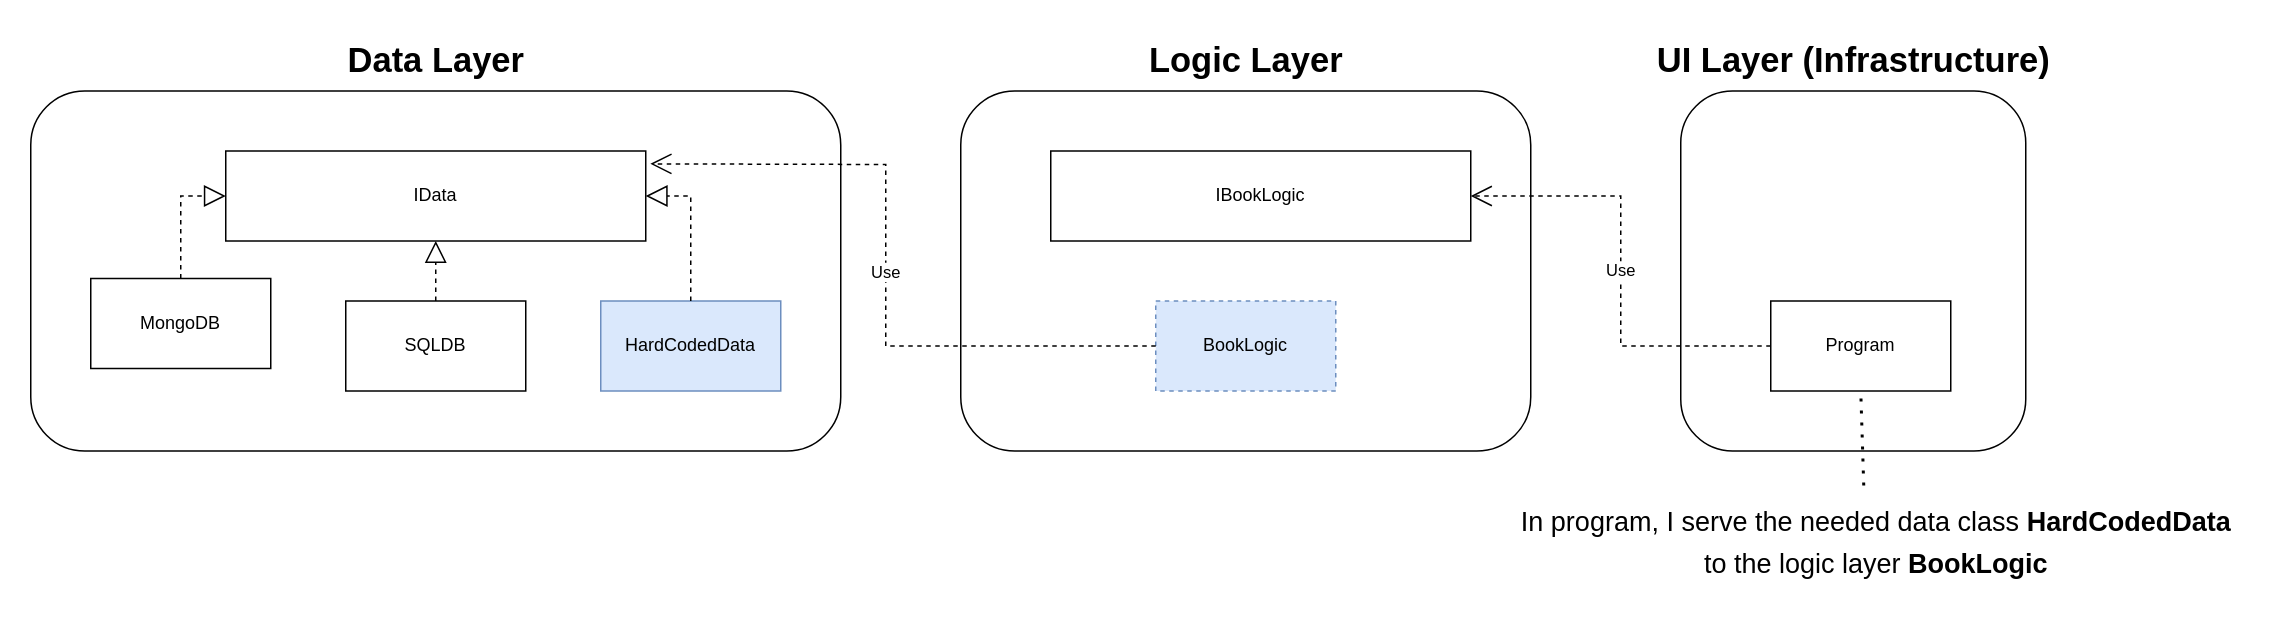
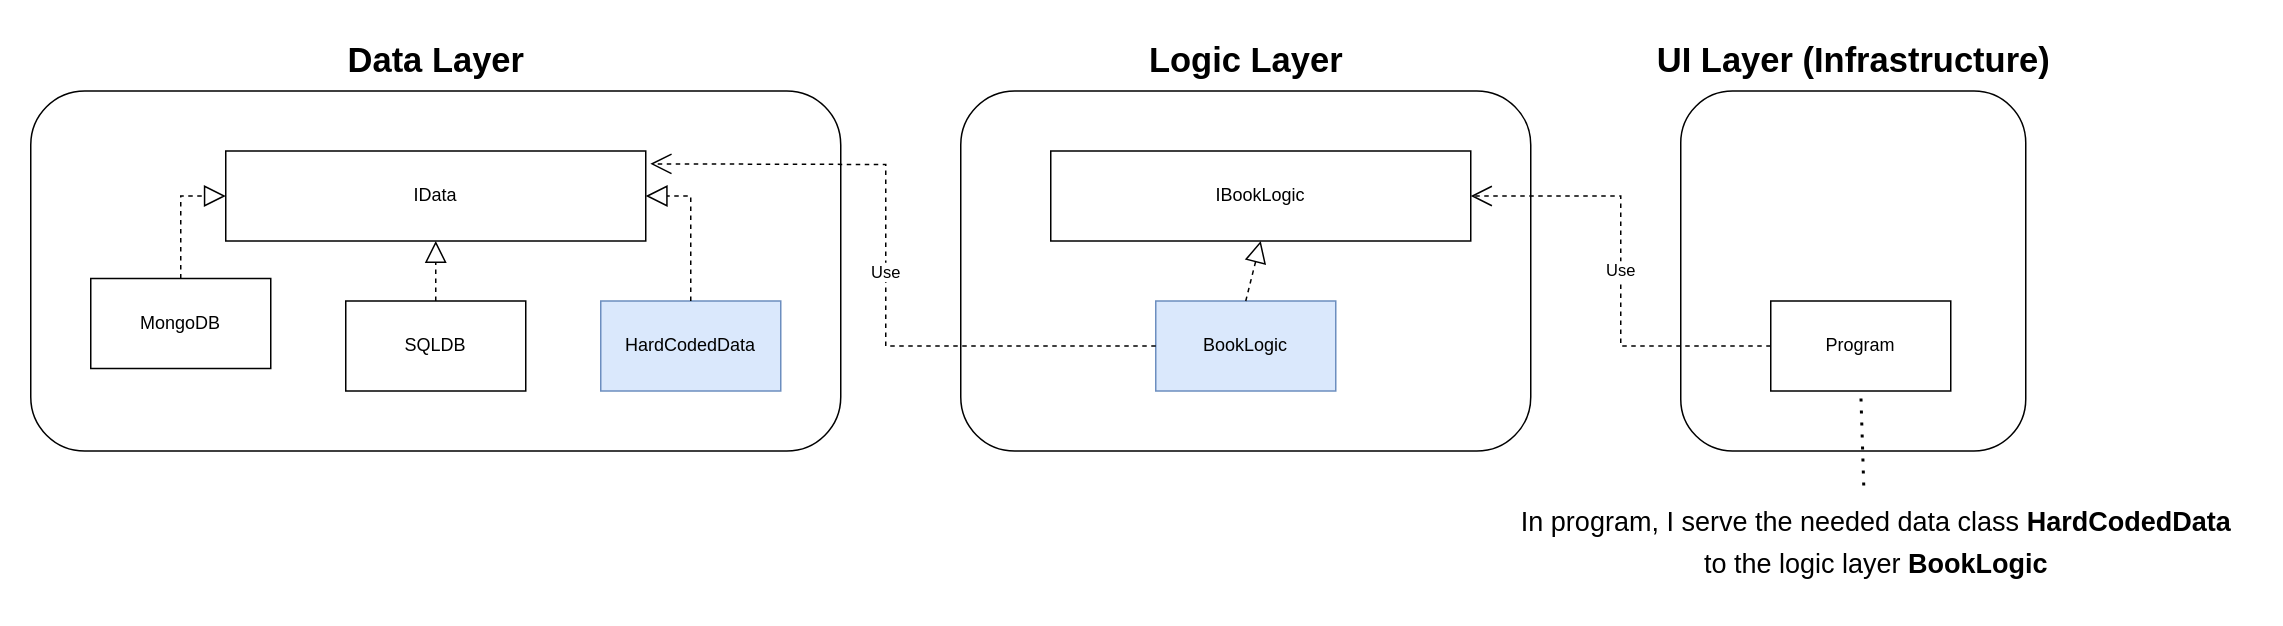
none -> (1251, 281)
(1246, 346) -> (1246, 346)
